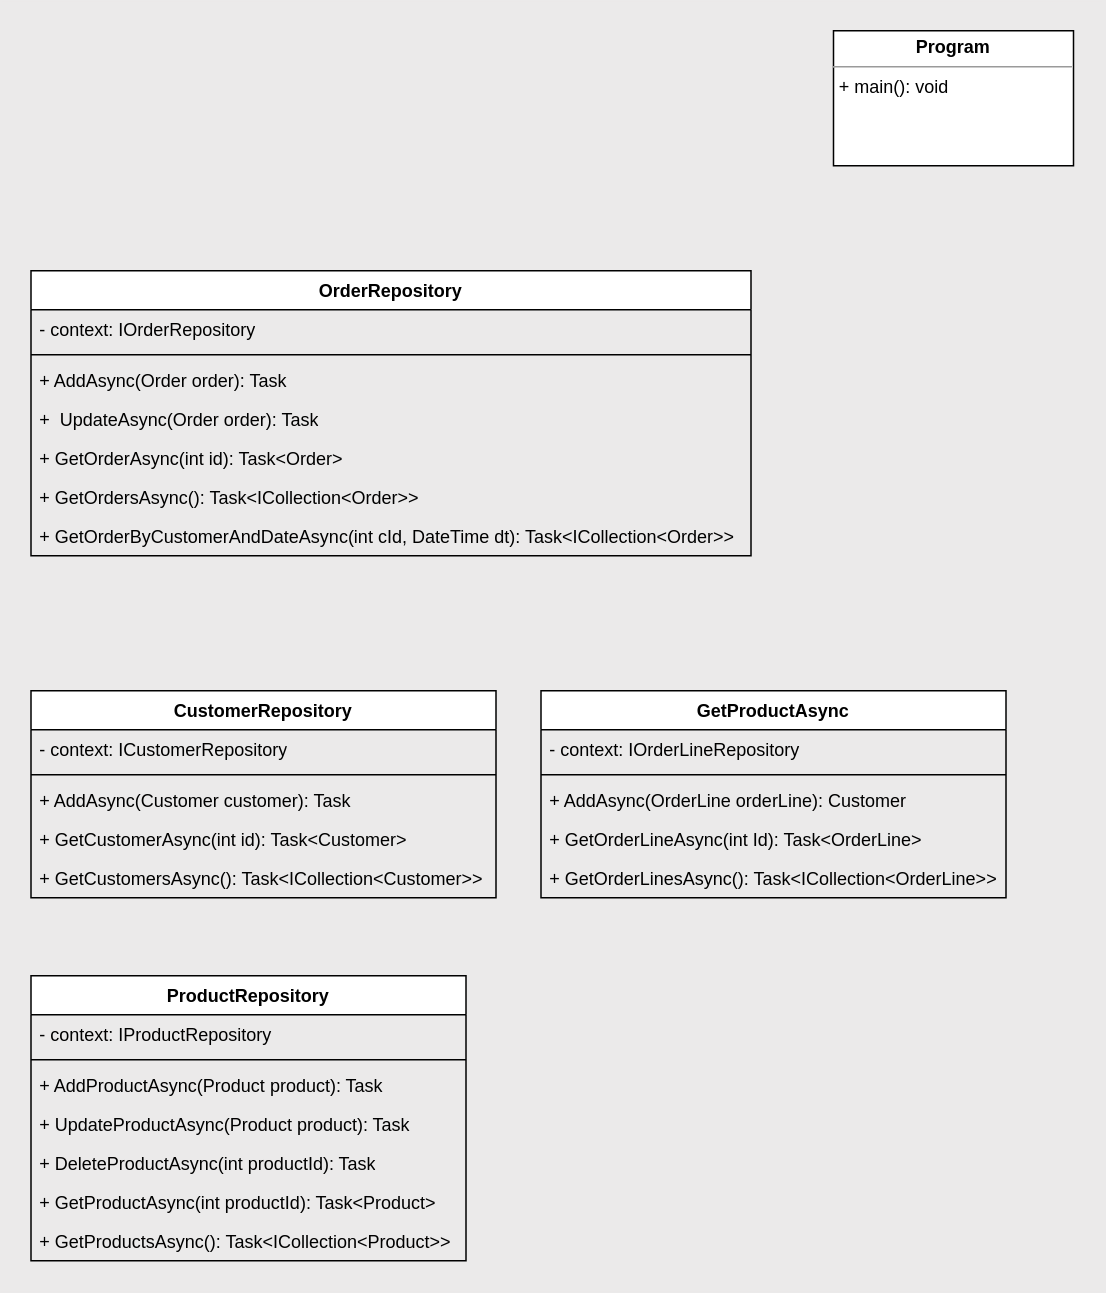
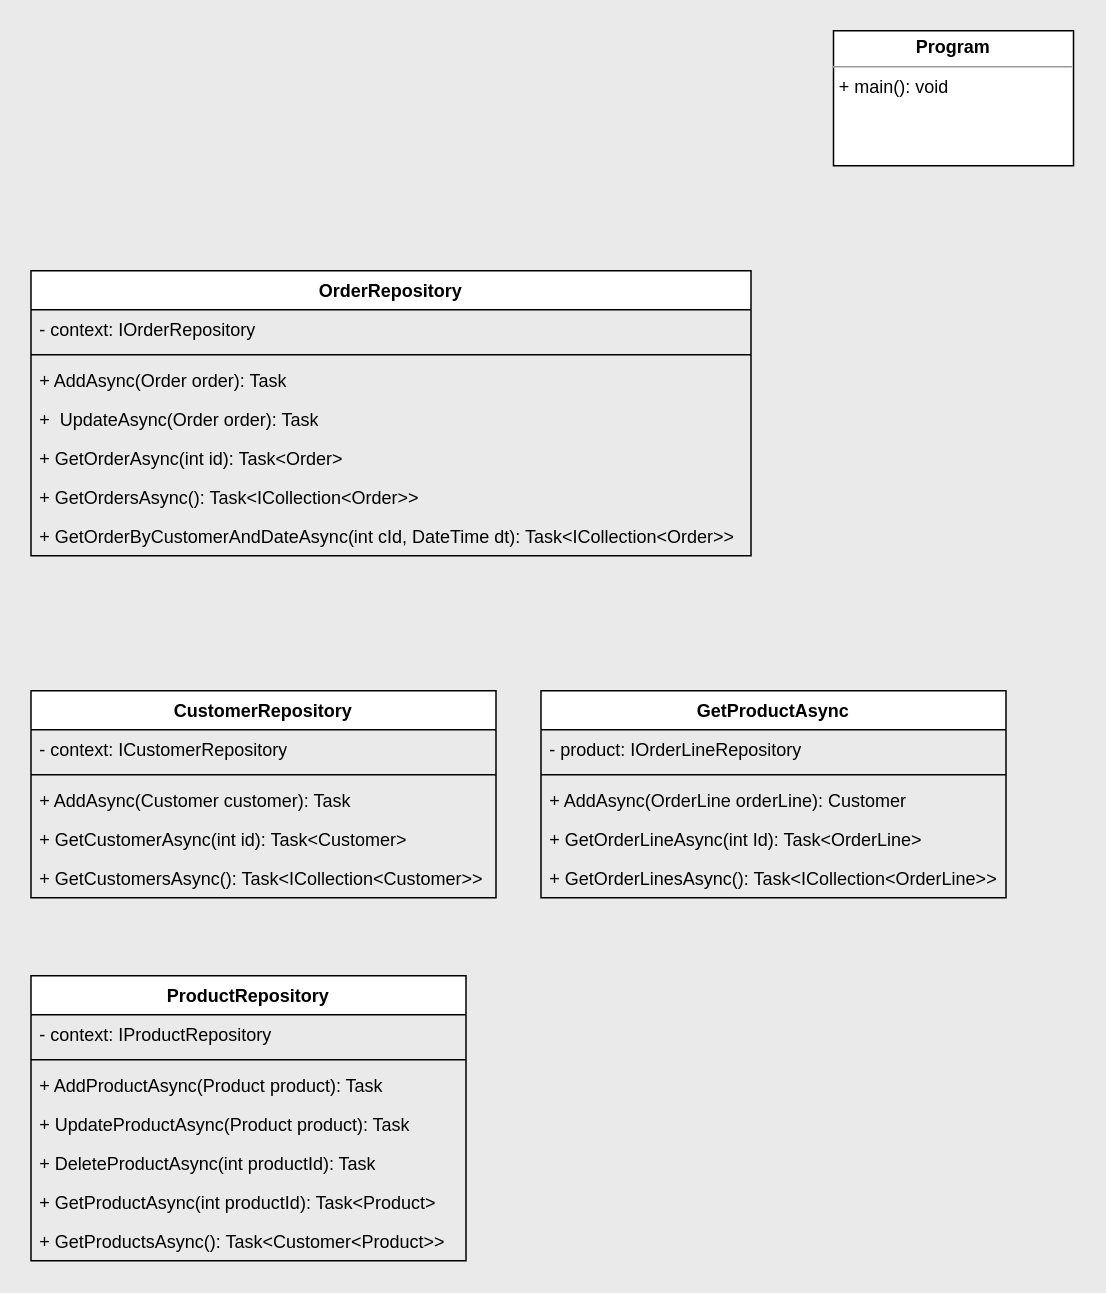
(694, 751) -> (694, 751)
(250, 1254) -> (250, 1254)
